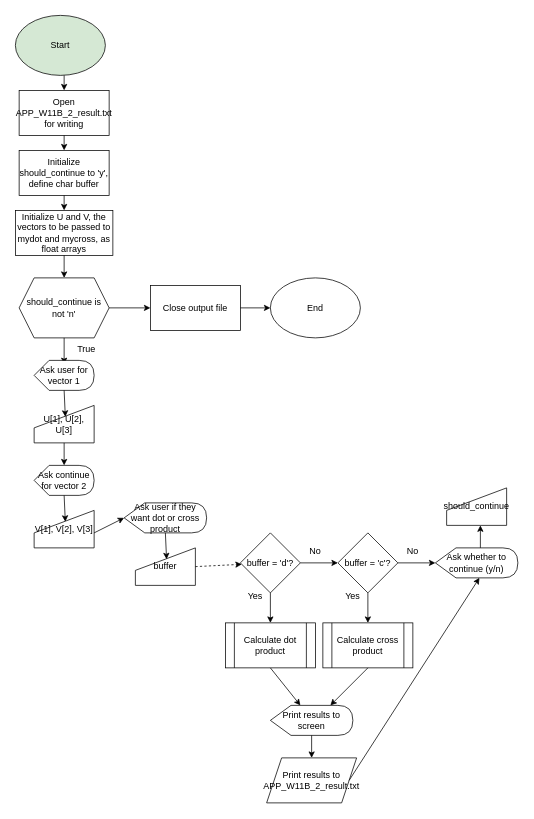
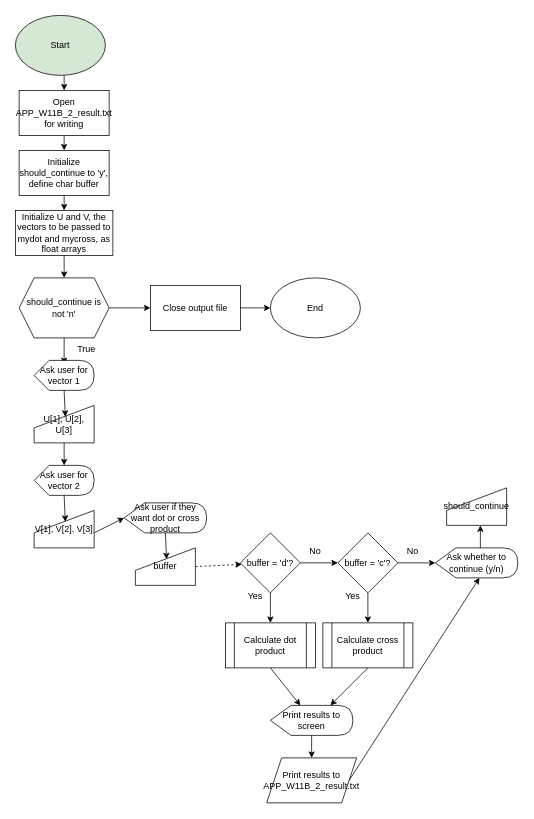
(64, 480) -> (64, 480)
